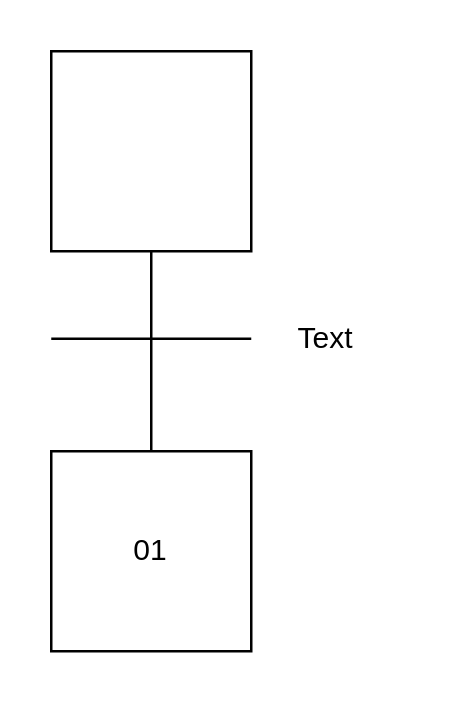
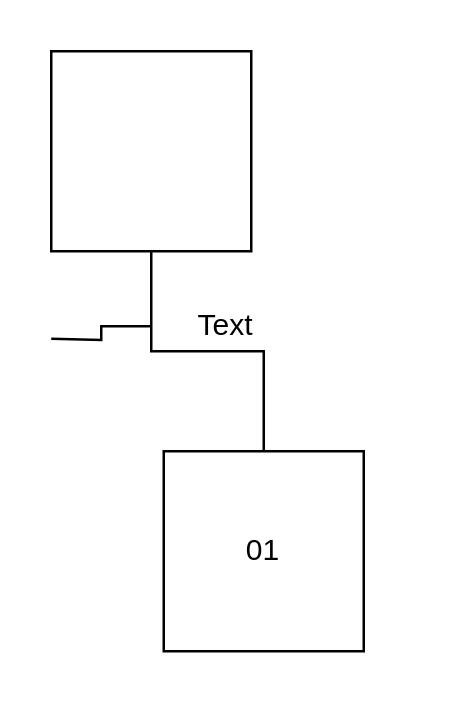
(326, 339) -> (226, 326)
(151, 551) -> (264, 551)
